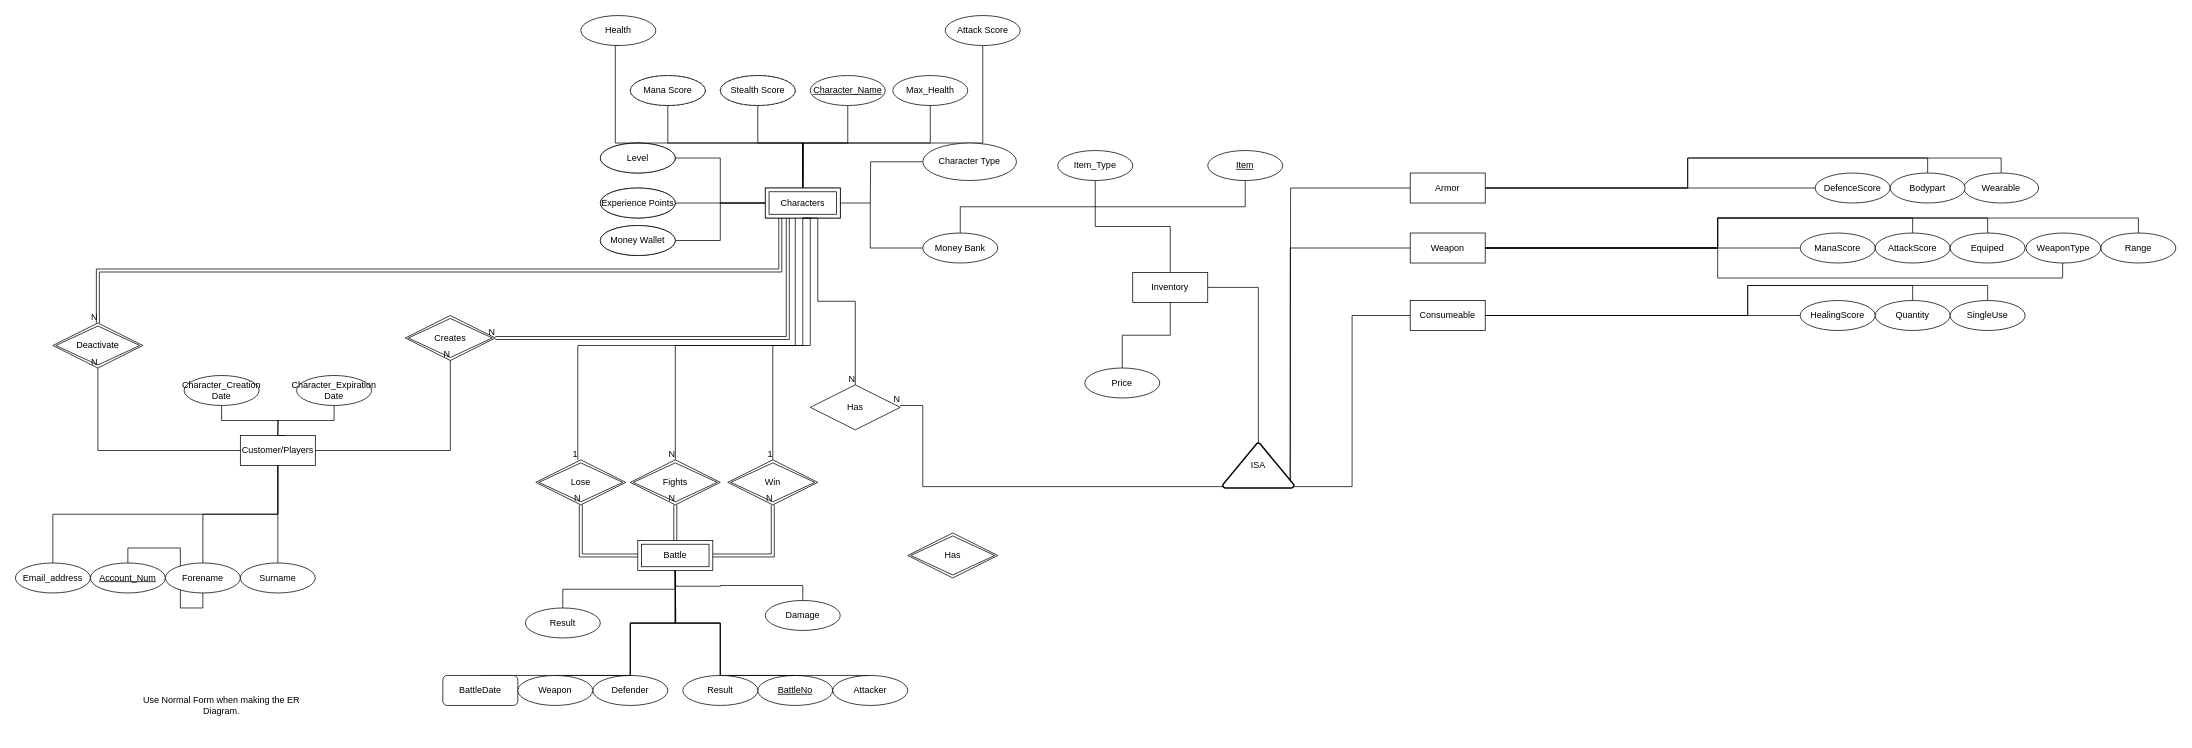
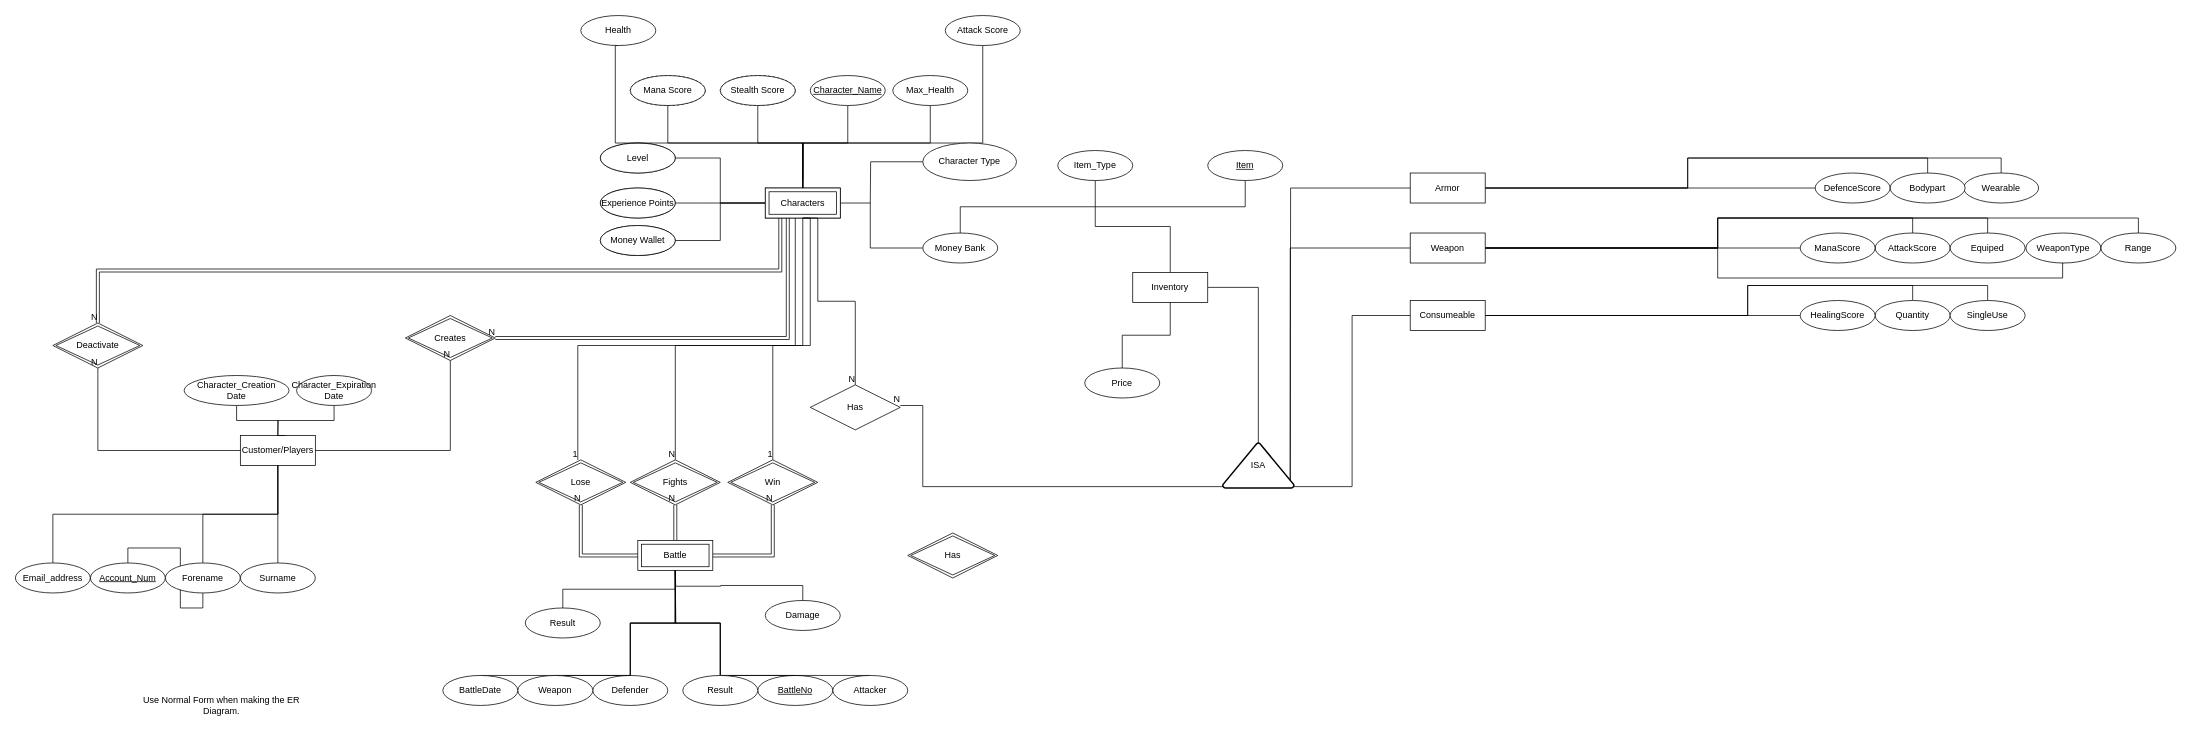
(222, 390) -> (237, 390)
(480, 690) -> (480, 690)
